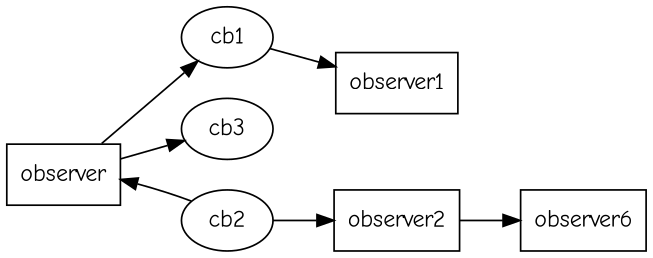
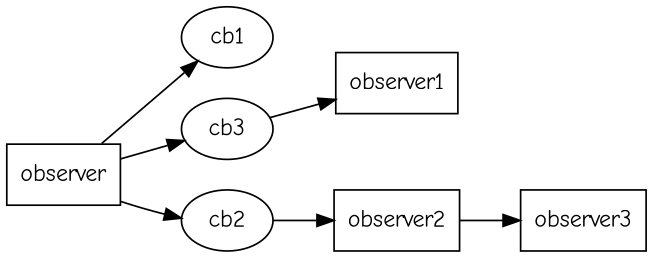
(295, 55) -> (295, 111)
(165, 192) -> (143, 208)
(583, 220) -> (583, 220)
